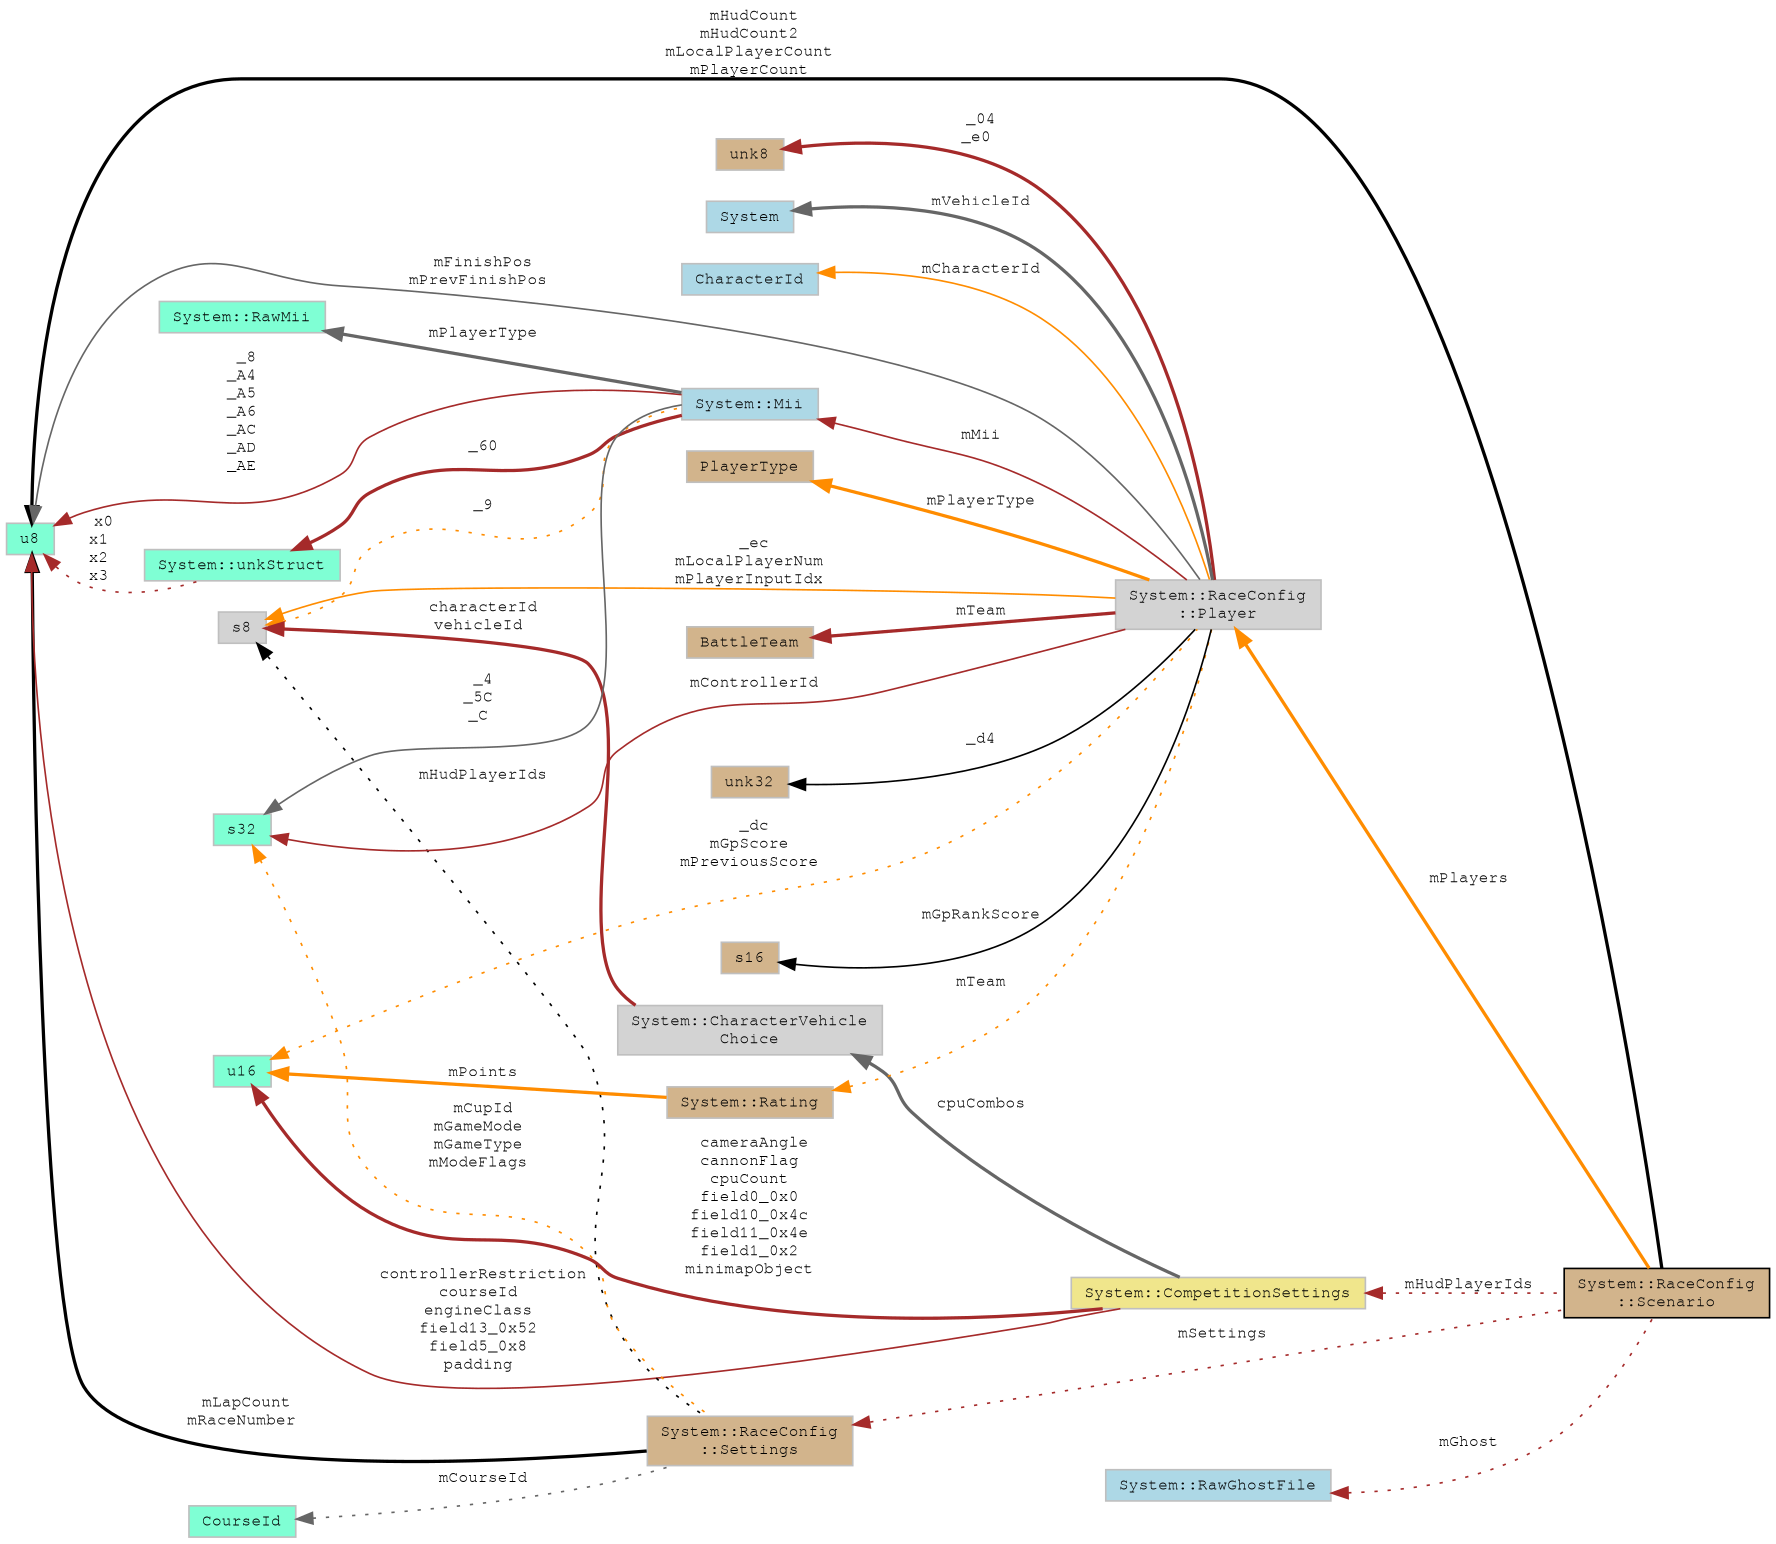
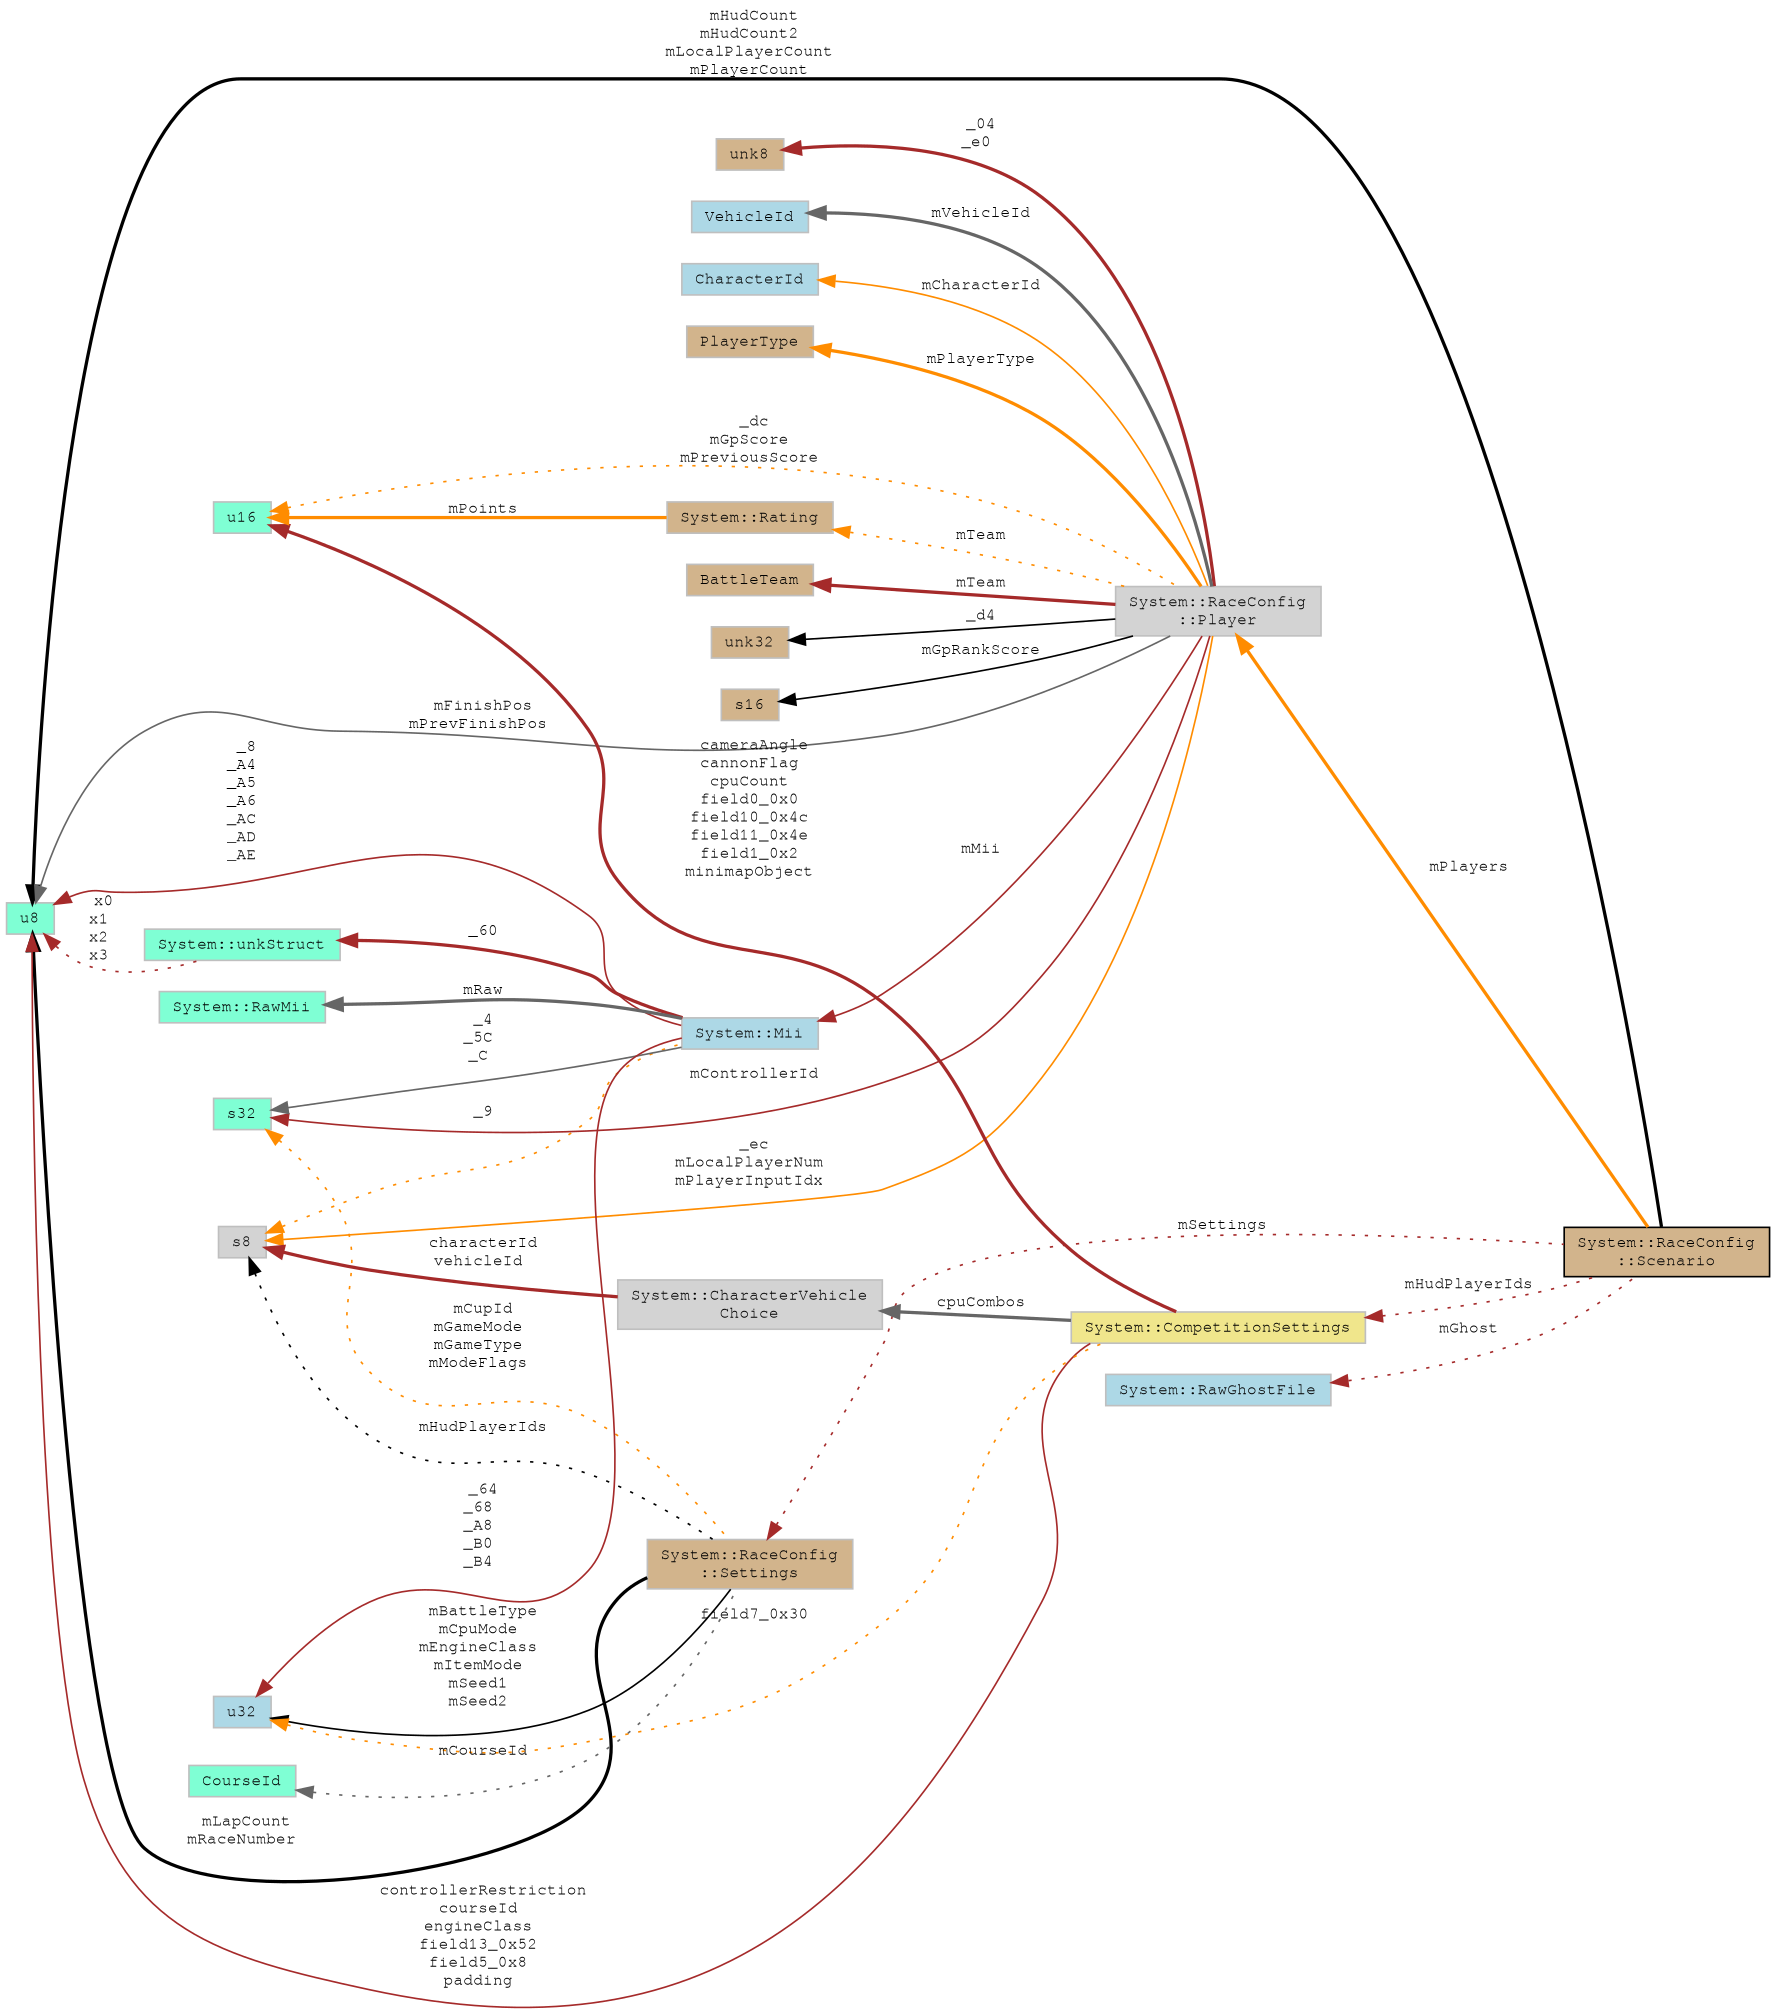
(750, 217) -> (750, 217)
(479, 333) -> (479, 990)
none -> (242, 1712)
